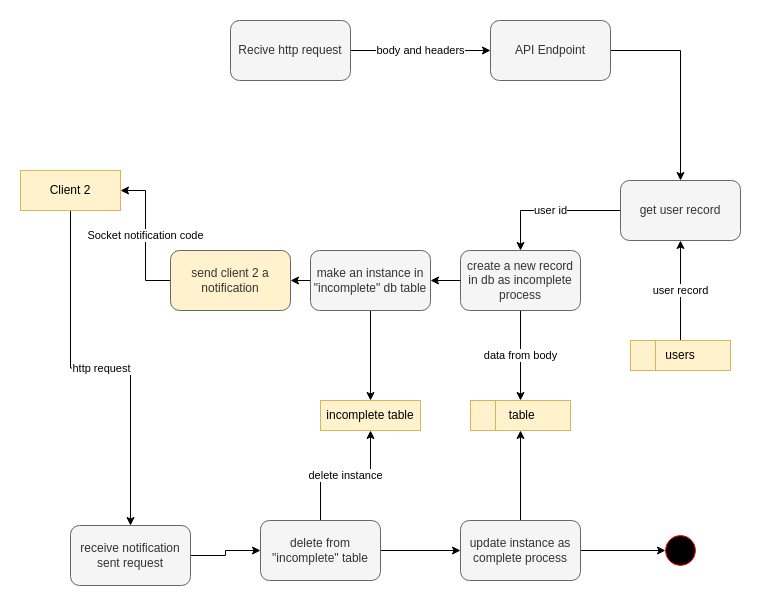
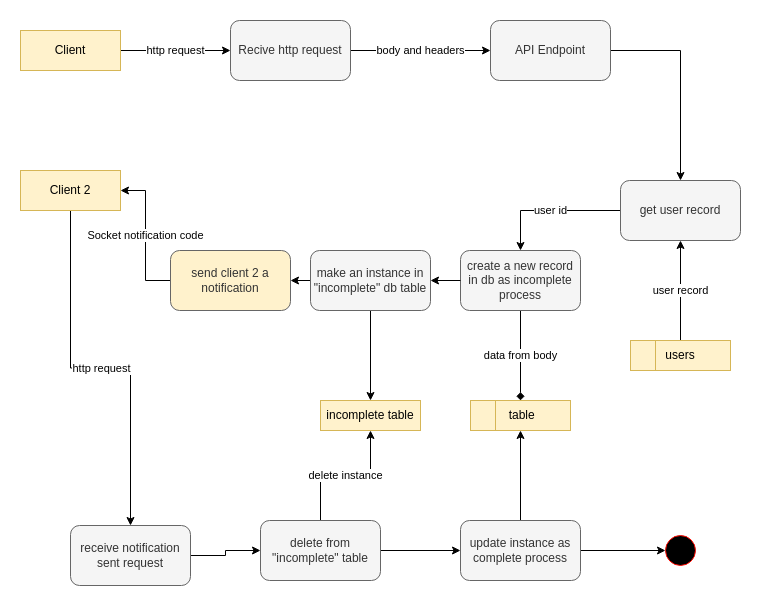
none -> (71, 51)
none -> (172, 51)
(521, 392) -> (521, 392)
